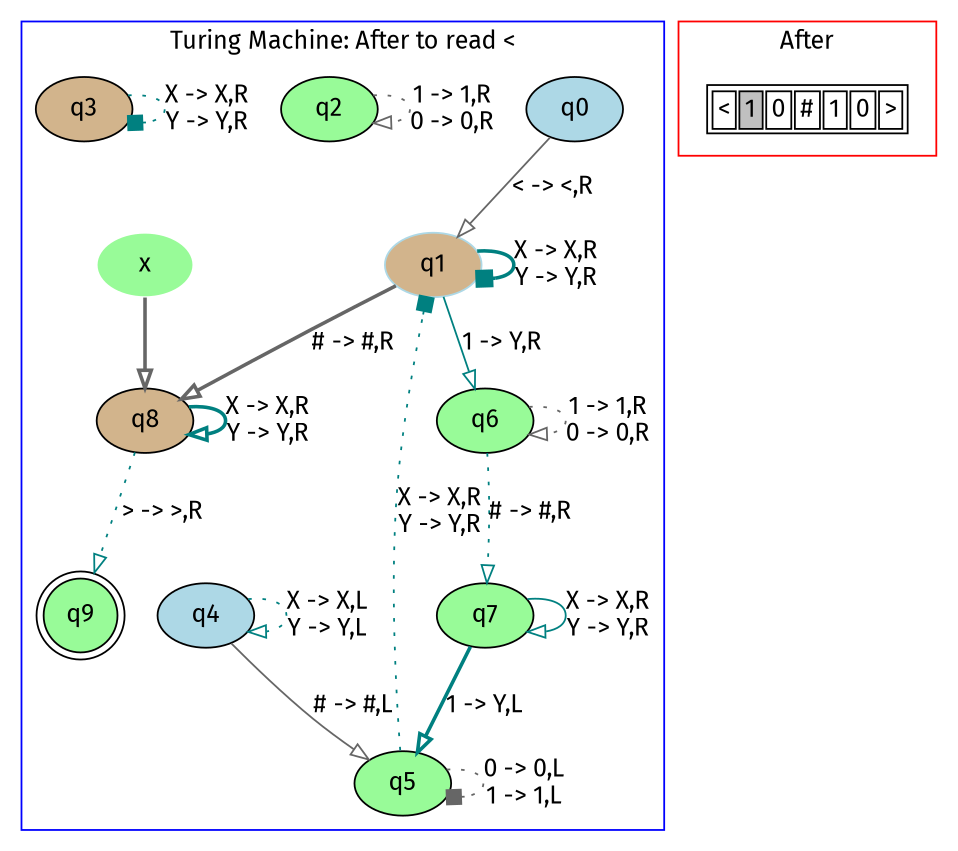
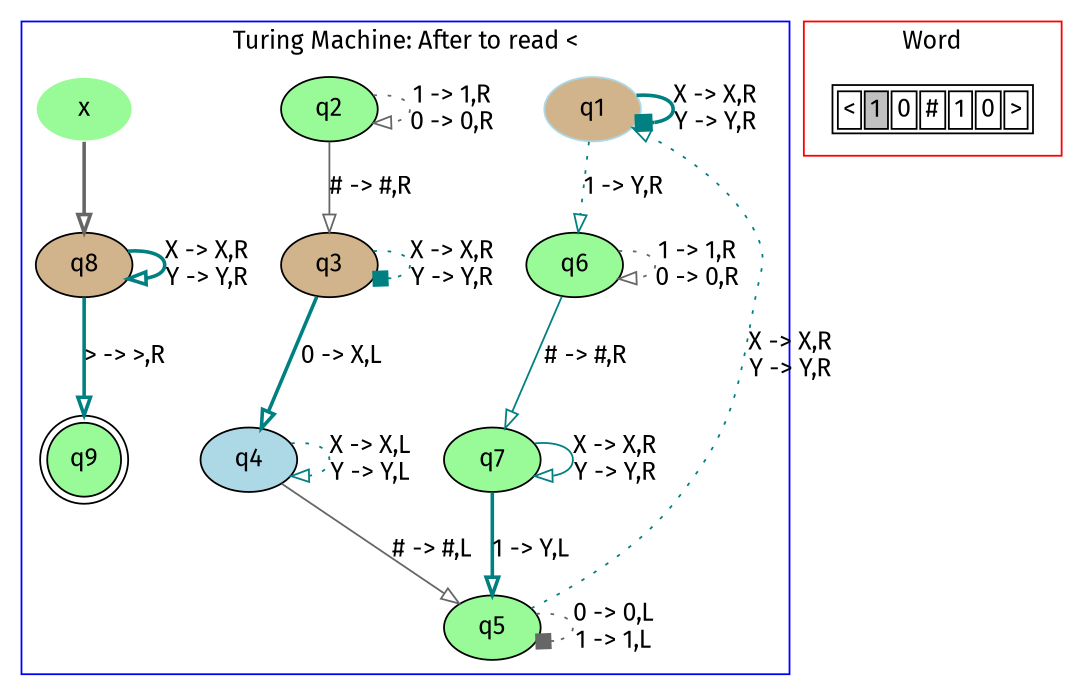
(807, 42) -> (933, 42)
(575, 109) -> none
none -> (329, 178)
(456, 334) -> (585, 178)
(296, 337) -> none
none -> (293, 354)
(118, 504) -> (84, 347)
(489, 509) -> (537, 354)
(395, 532) -> (736, 391)
